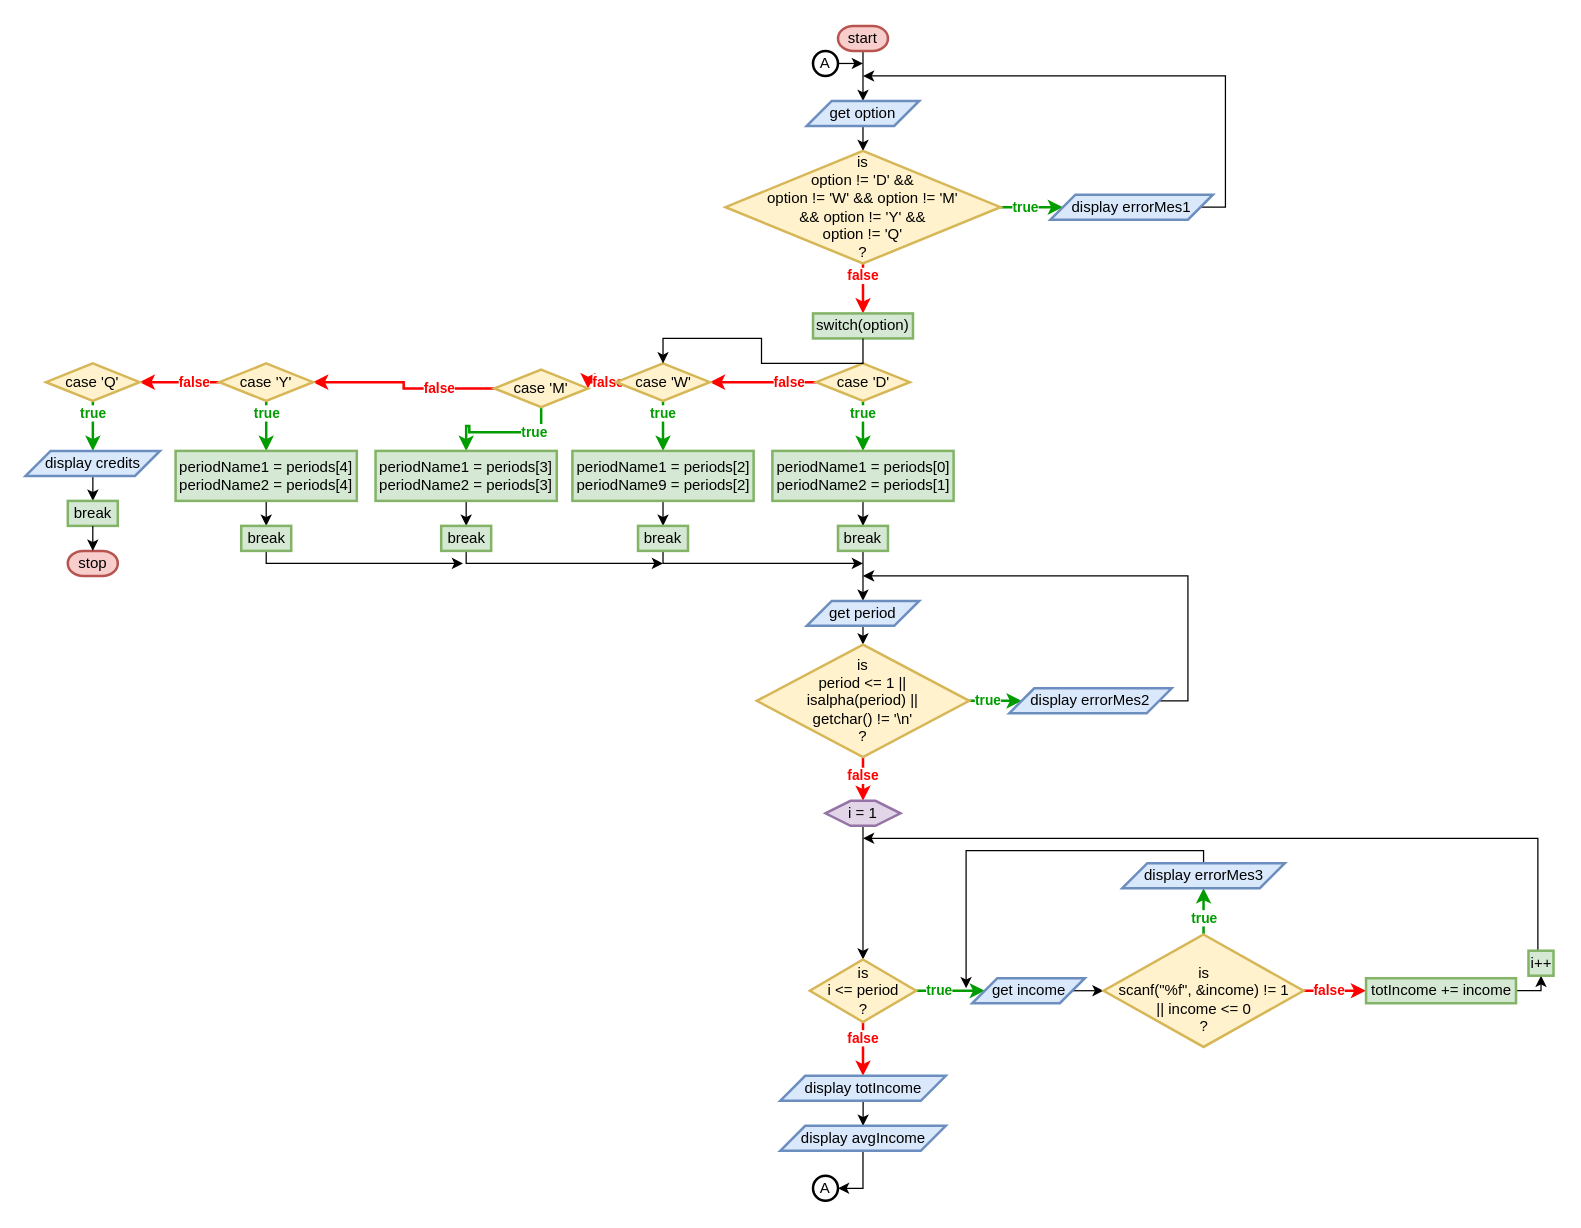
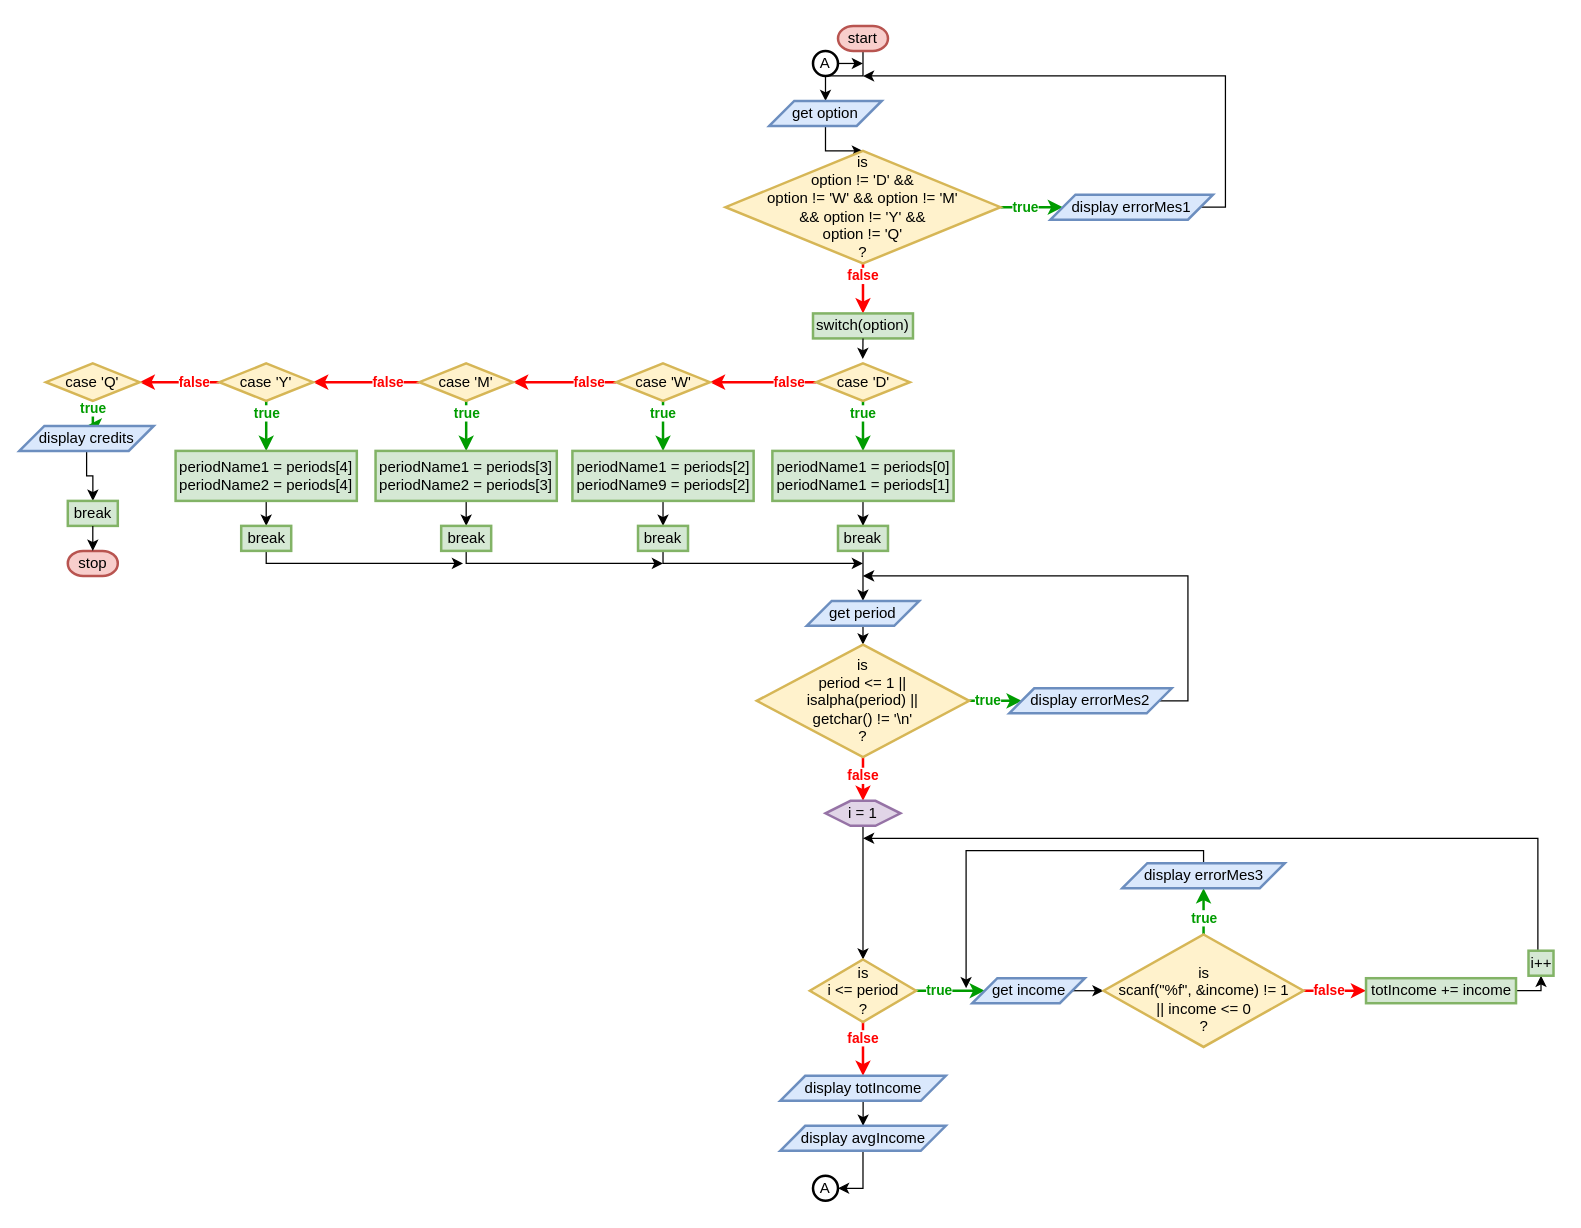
(863, 113) -> (826, 113)
(762, 352) -> (863, 349)
(541, 388) -> (466, 382)
(93, 463) -> (87, 438)
(864, 476) -> (864, 476)
